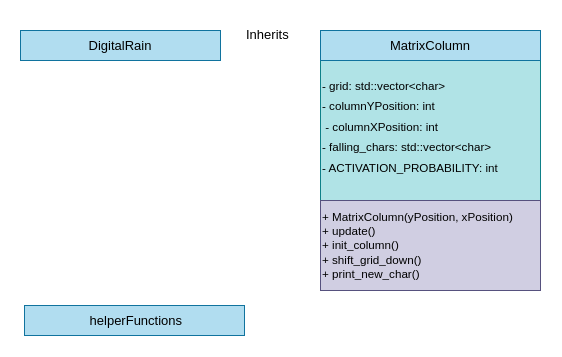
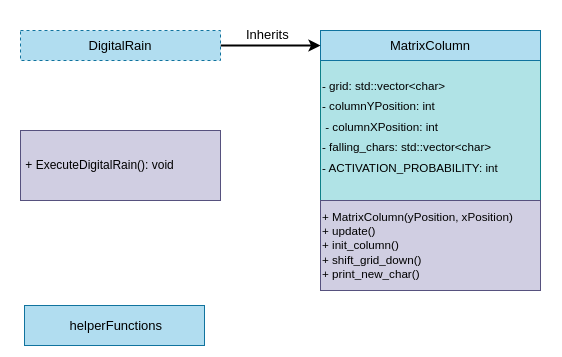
(121, 46) -> (121, 46)
none -> (266, 46)
none -> (121, 166)
(135, 321) -> (115, 326)
